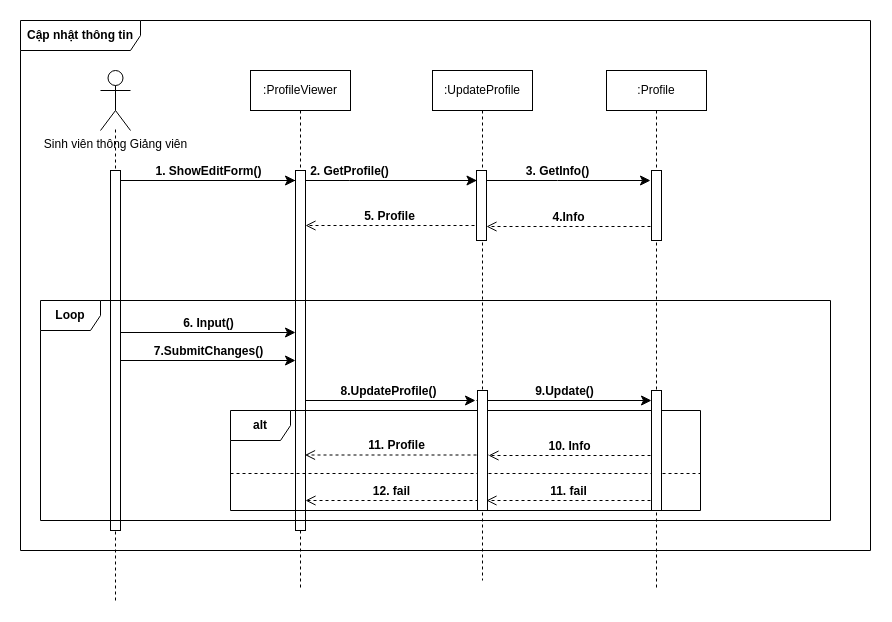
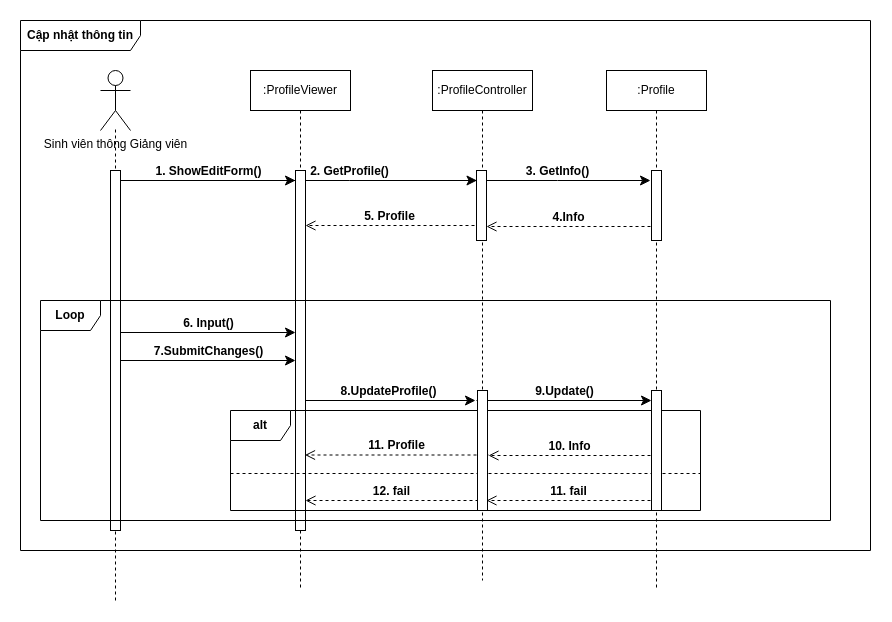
(483, 91) -> (483, 91)
